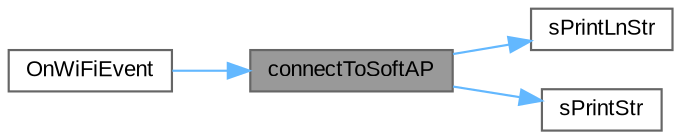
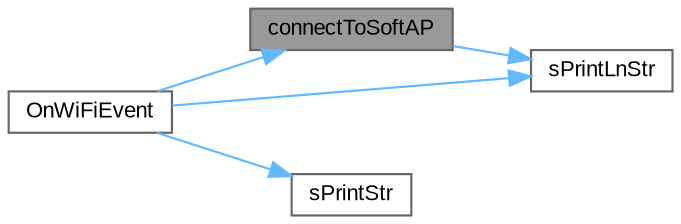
none -> (341, 92)
(486, 92) -> (214, 151)
